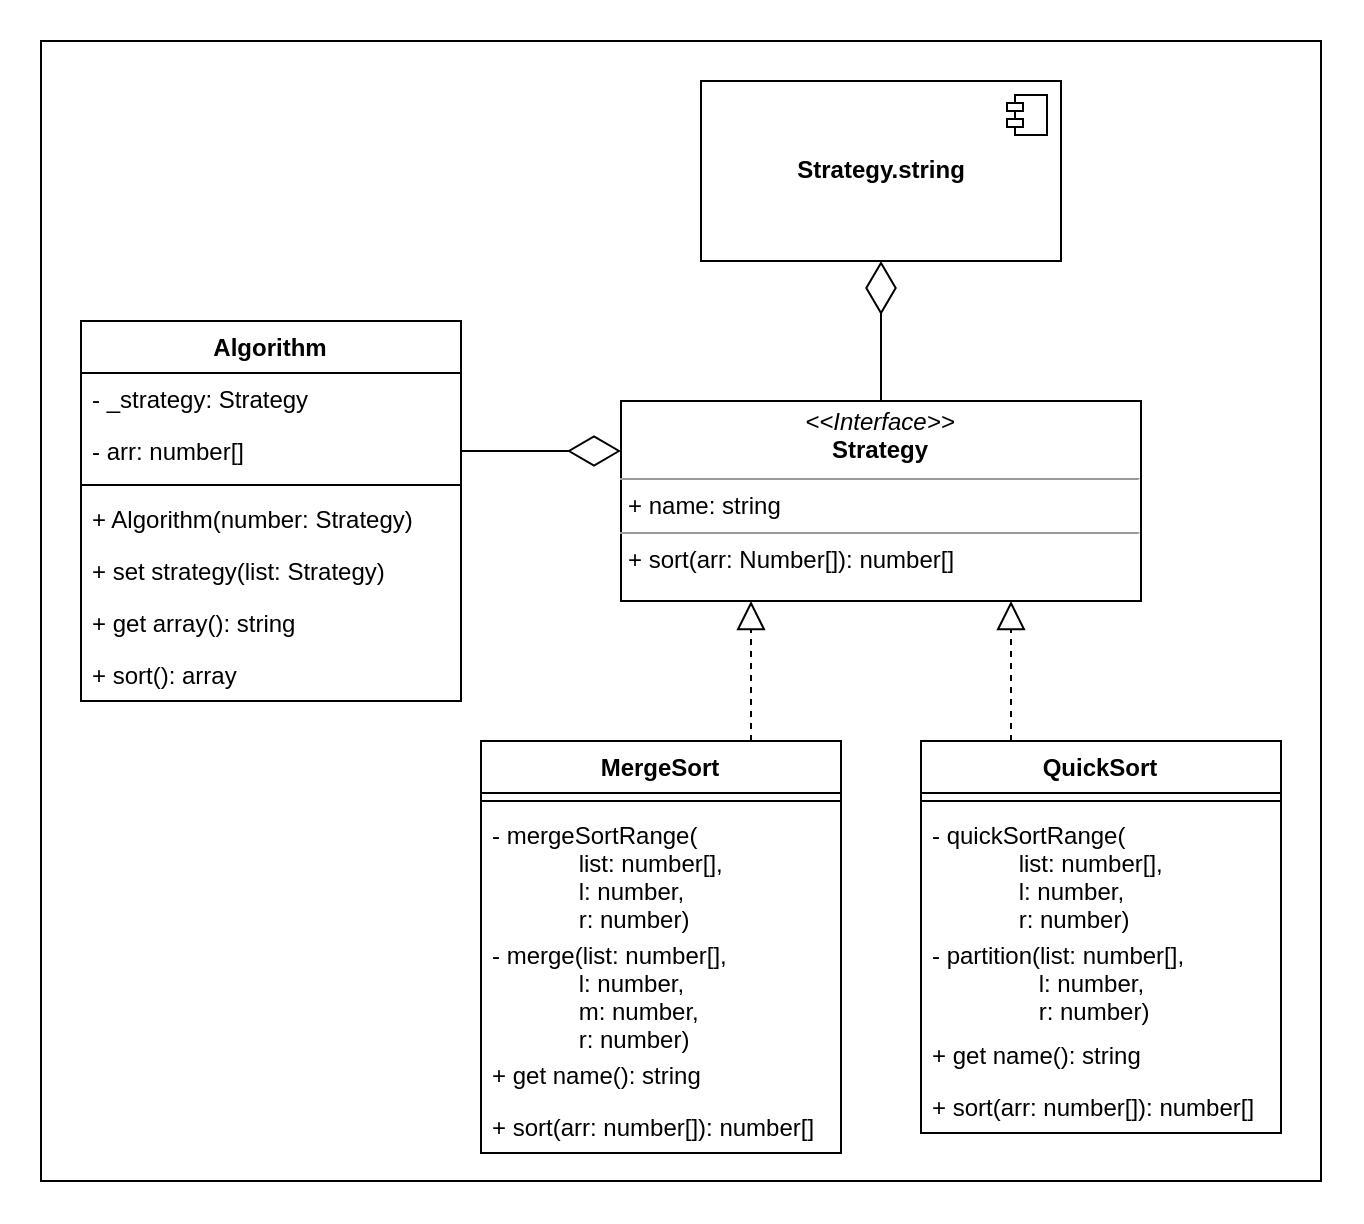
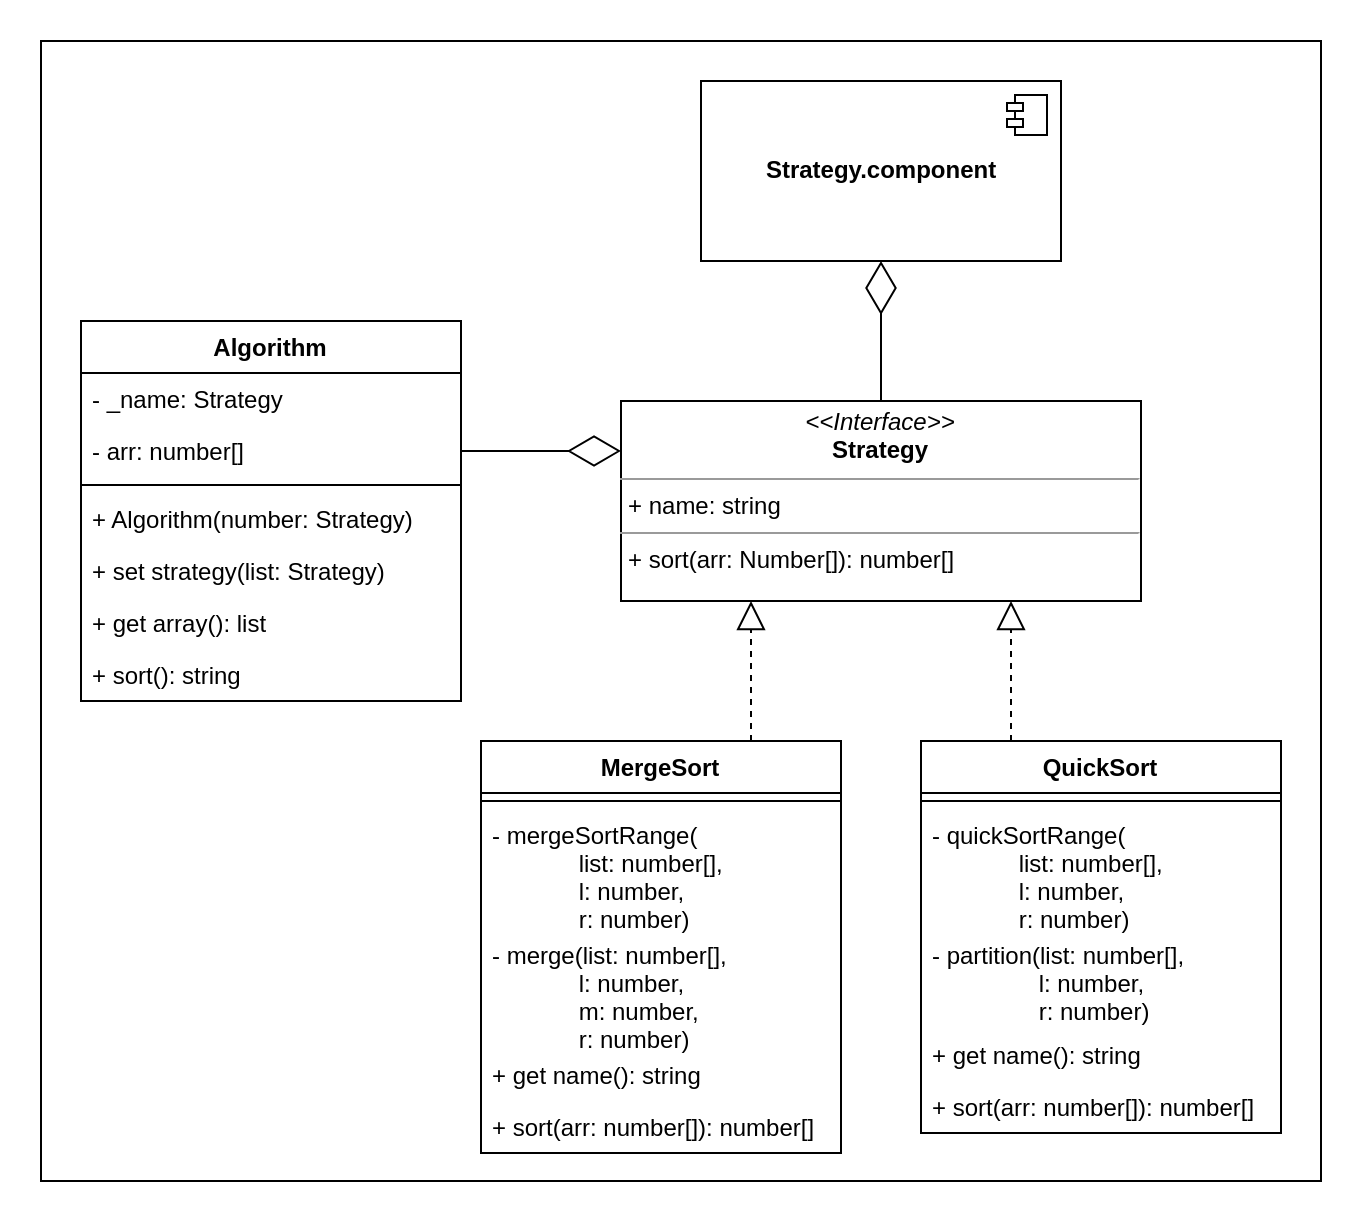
(882, 171) -> (882, 171)
(224, 400) -> (197, 400)
(218, 624) -> (201, 624)
(183, 676) -> (187, 676)
